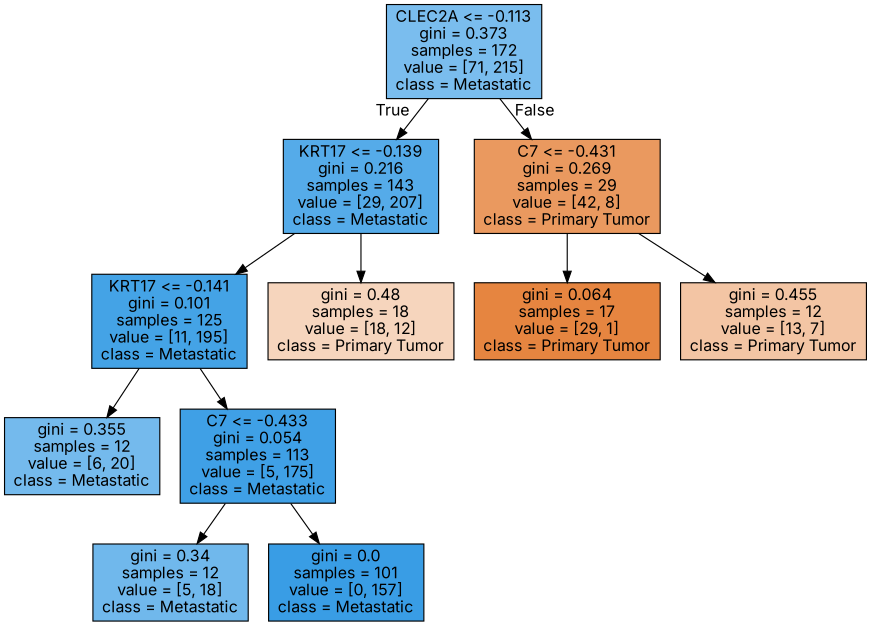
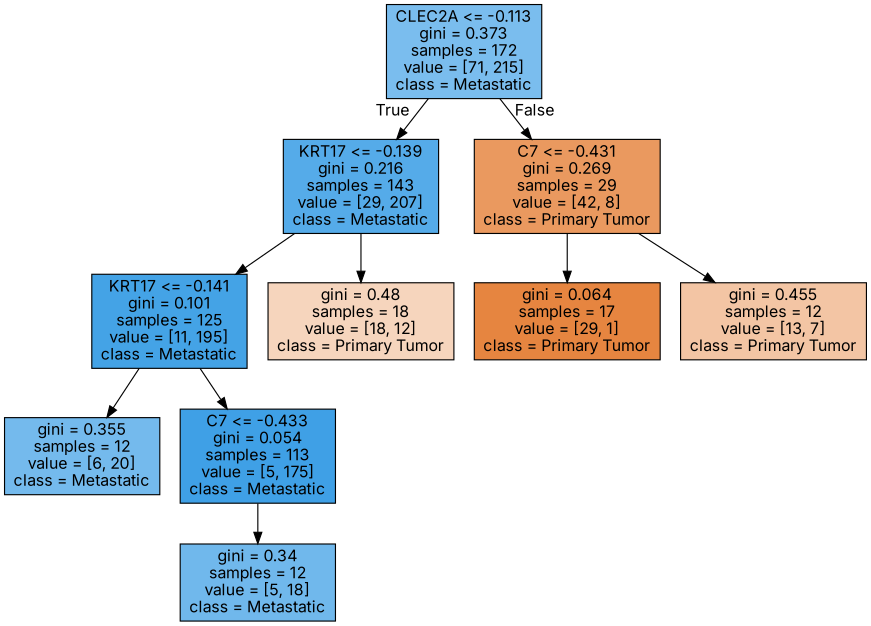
(346, 583) -> none
